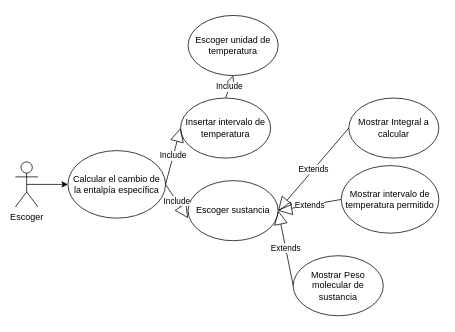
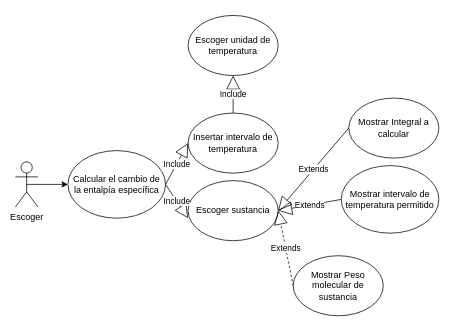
(225, 128) -> (233, 143)
(289, 268) -> (289, 268)
